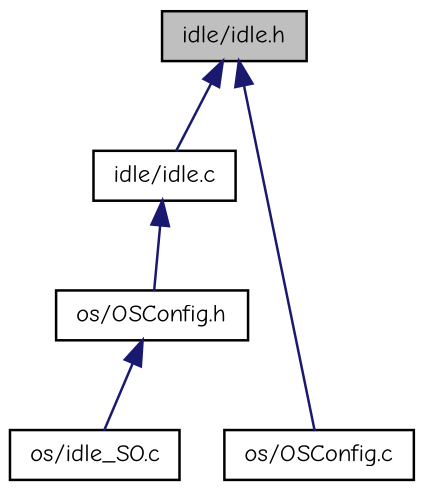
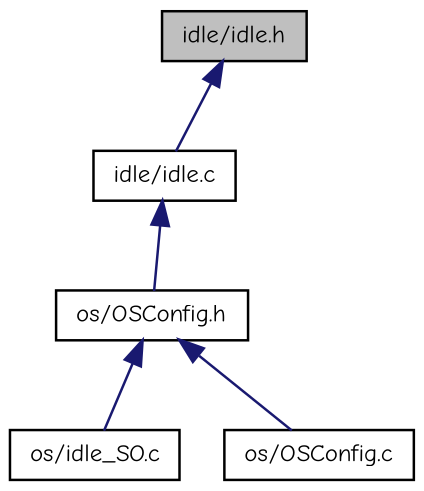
(279, 259) -> (245, 393)
